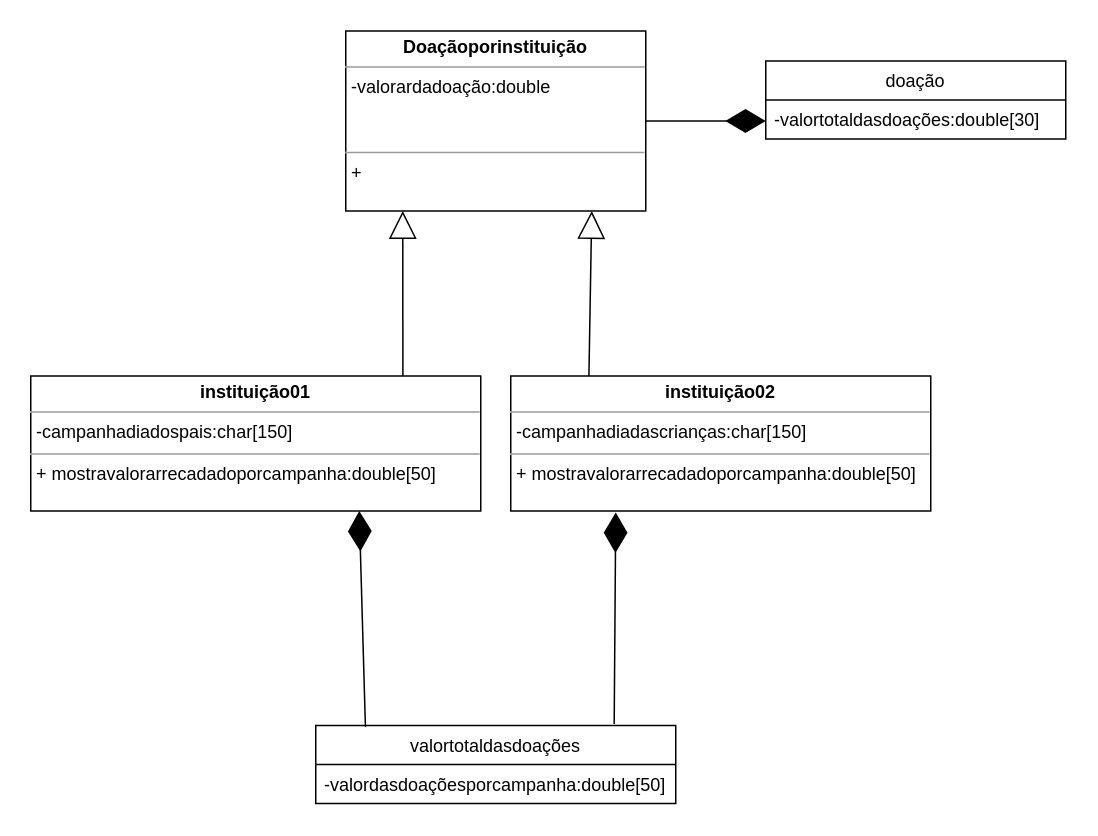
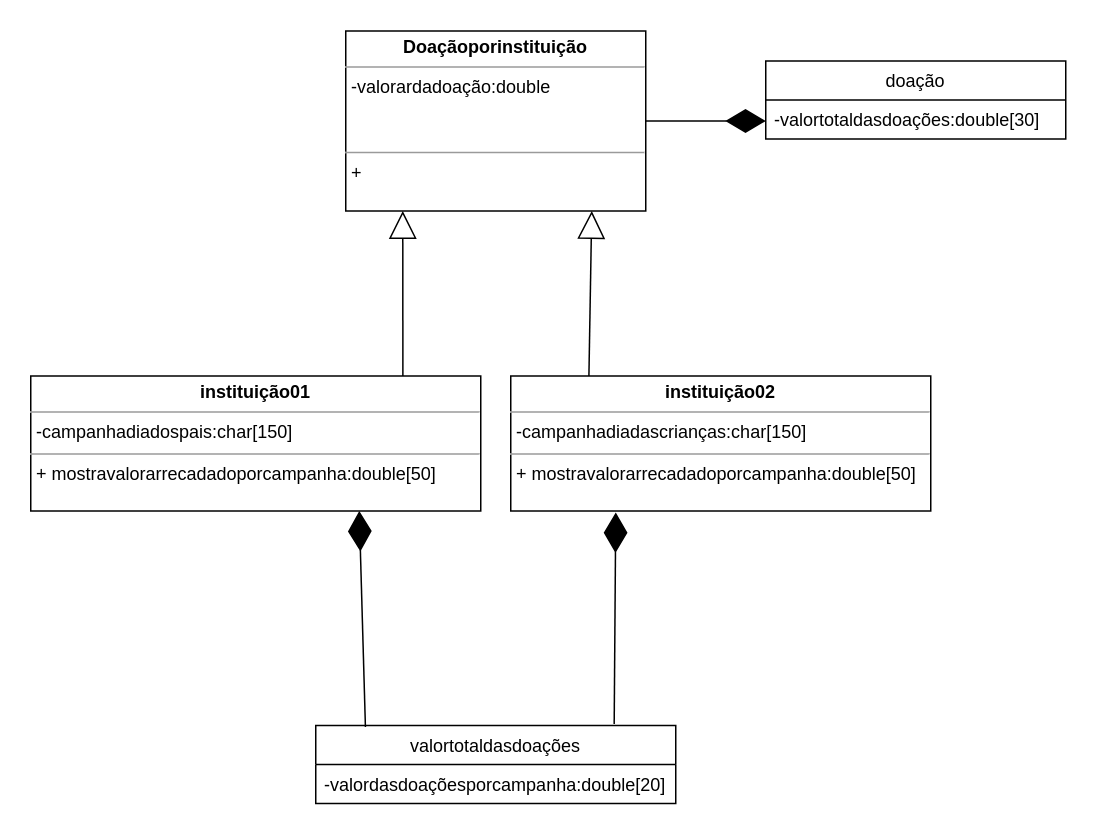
(509, 785) -> (509, 785)
